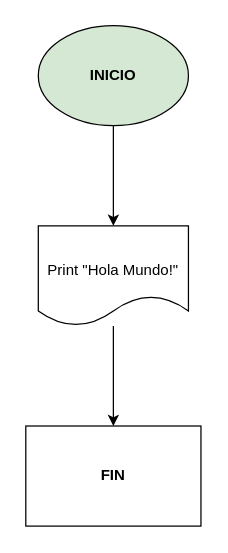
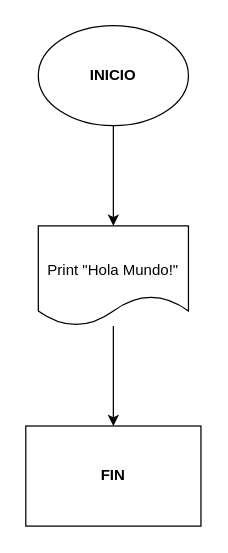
(113, 76) -> (113, 76)
